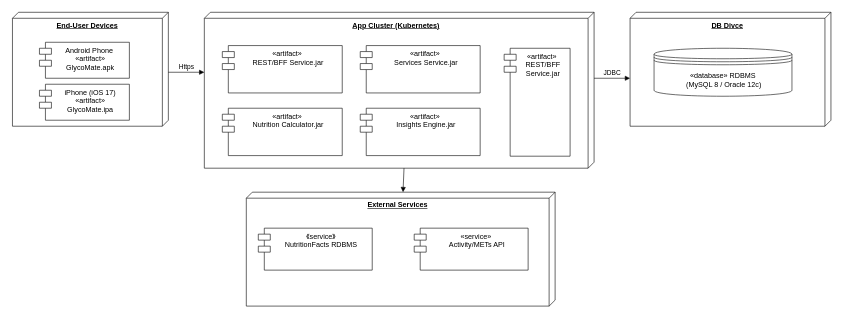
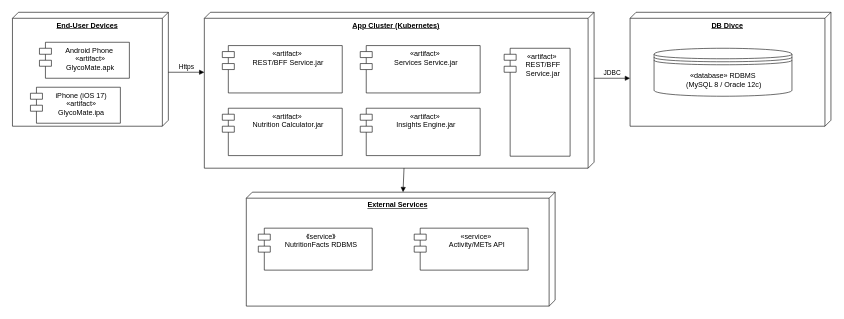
(84, 102) -> (75, 105)
